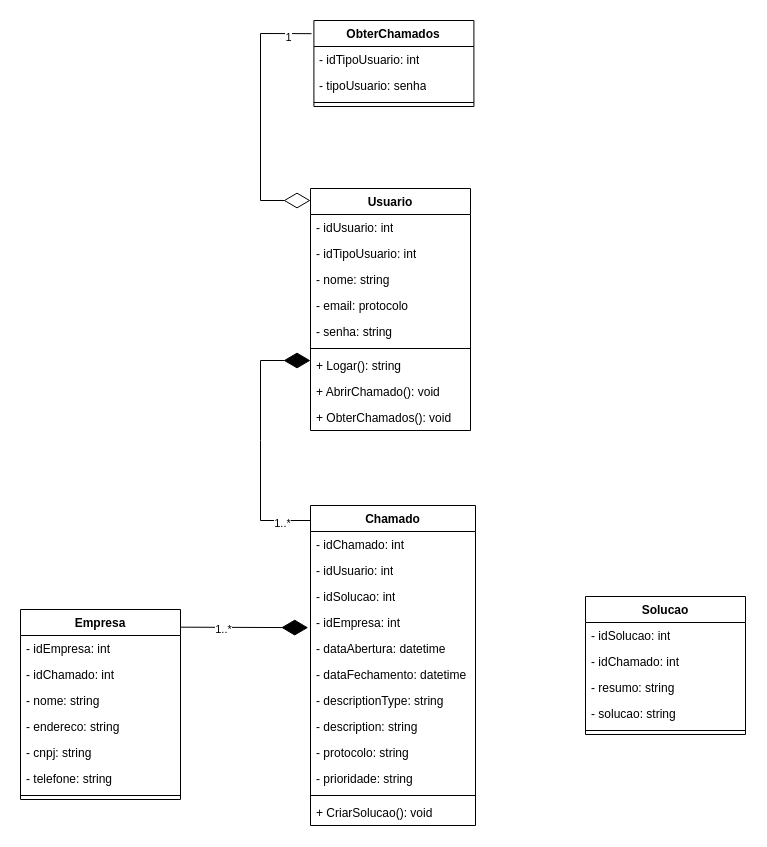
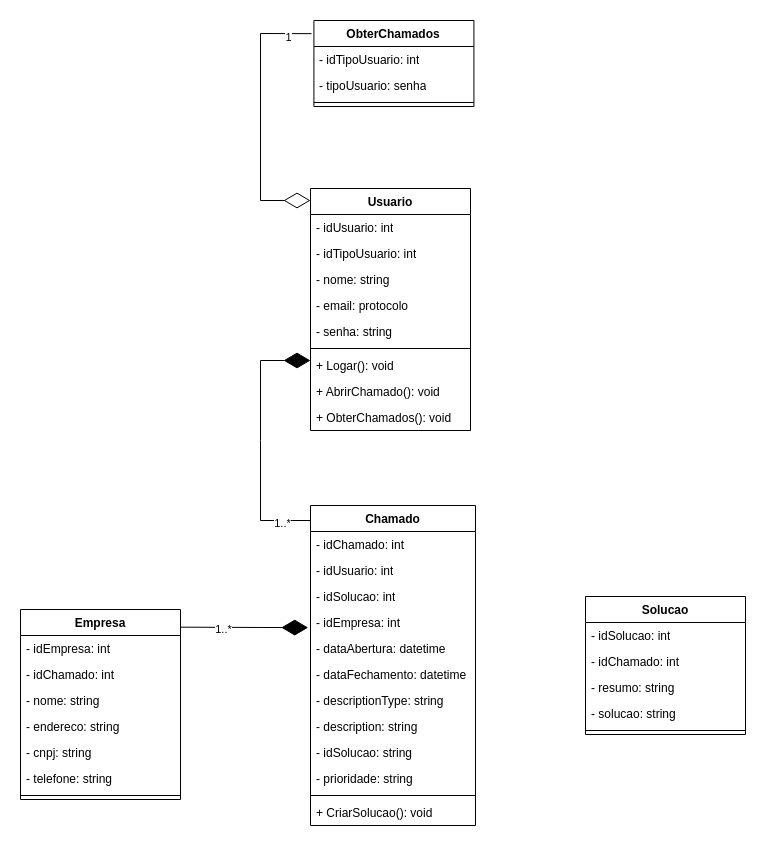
(367, 367) -> (361, 367)
(373, 754) -> (371, 754)
